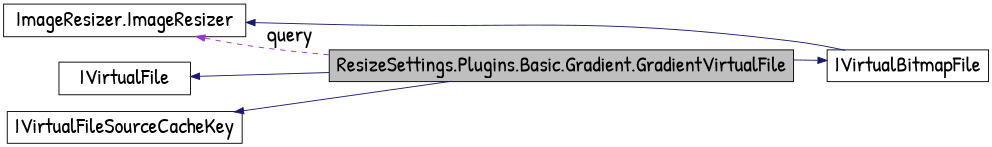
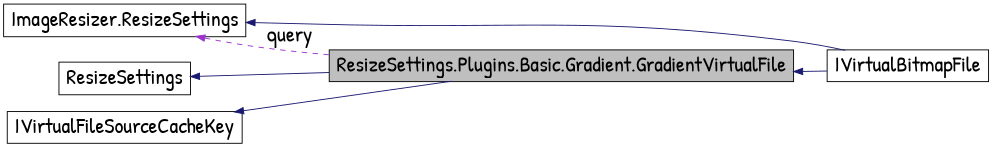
(125, 20) -> (125, 20)
(806, 60) -> (815, 71)
(125, 78) -> (125, 78)
